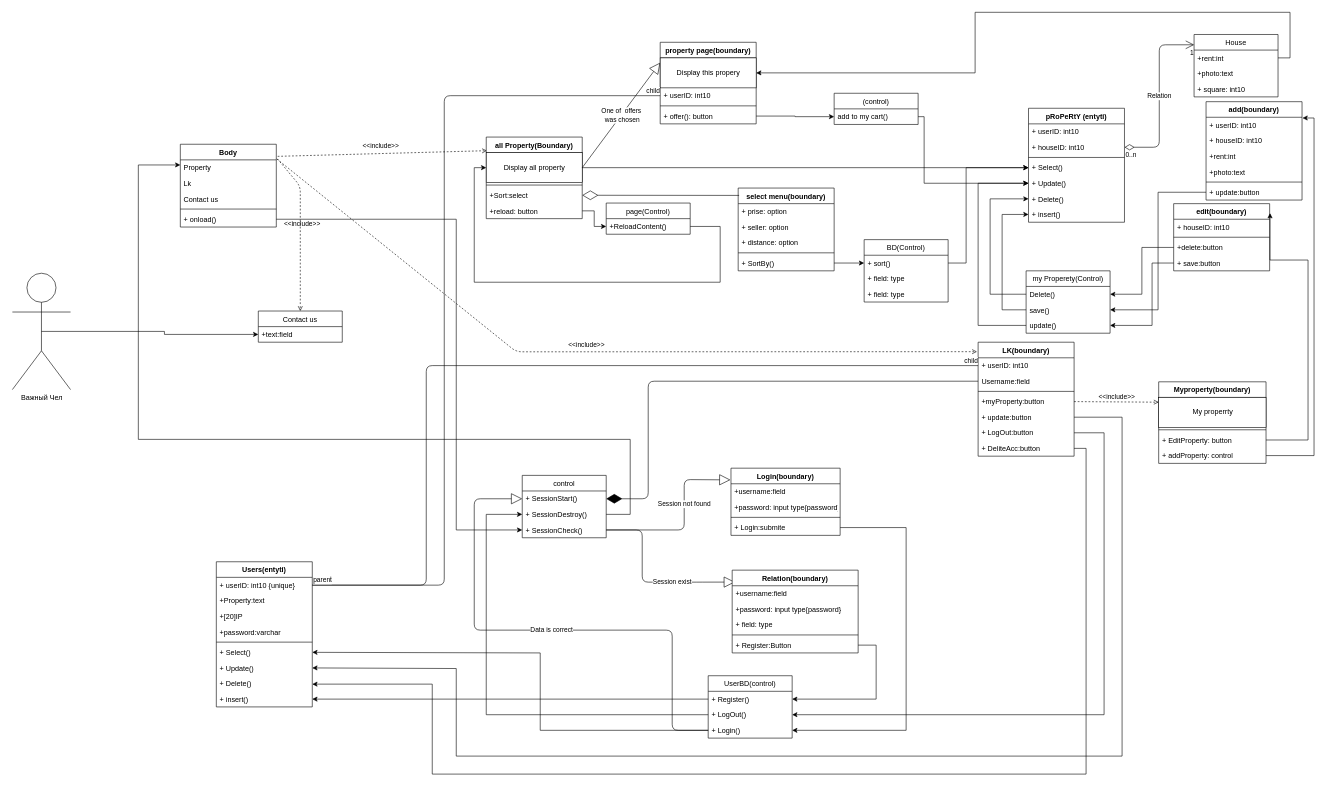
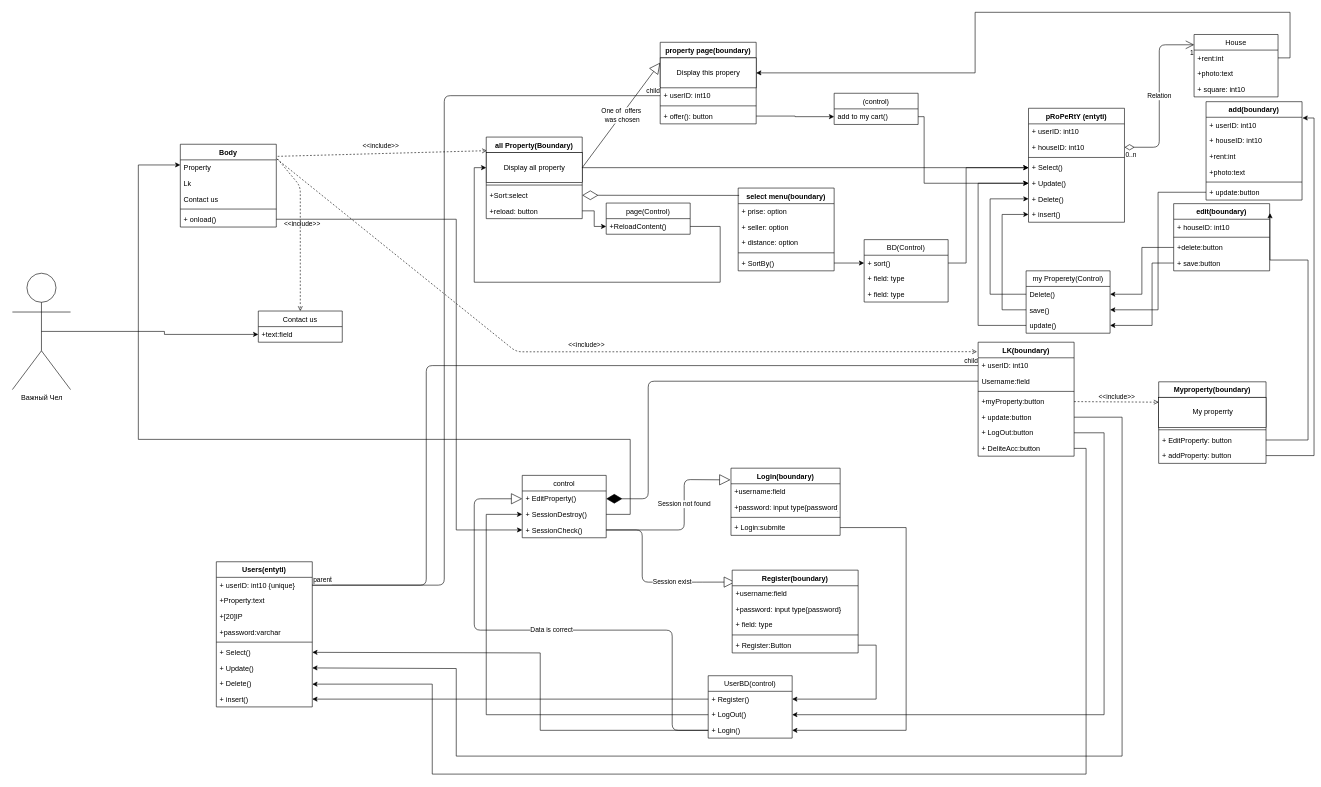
(1203, 456) -> (1202, 456)
(556, 499) -> (556, 499)
(795, 578) -> (795, 578)
